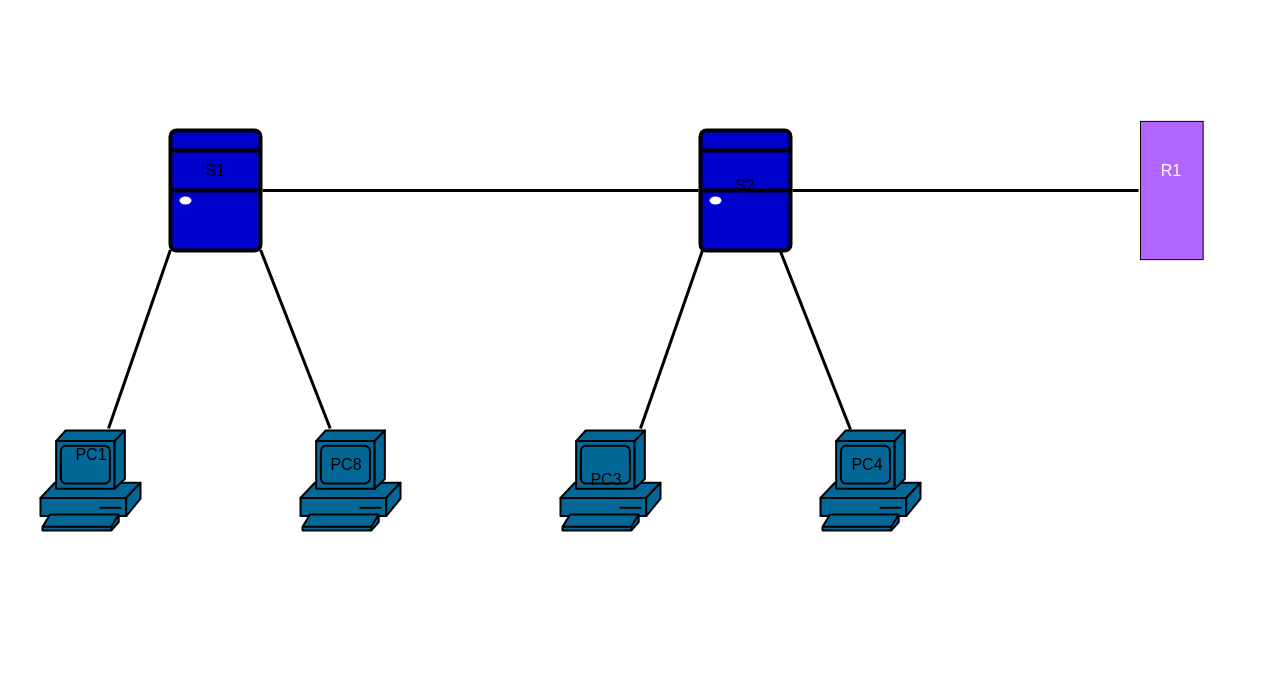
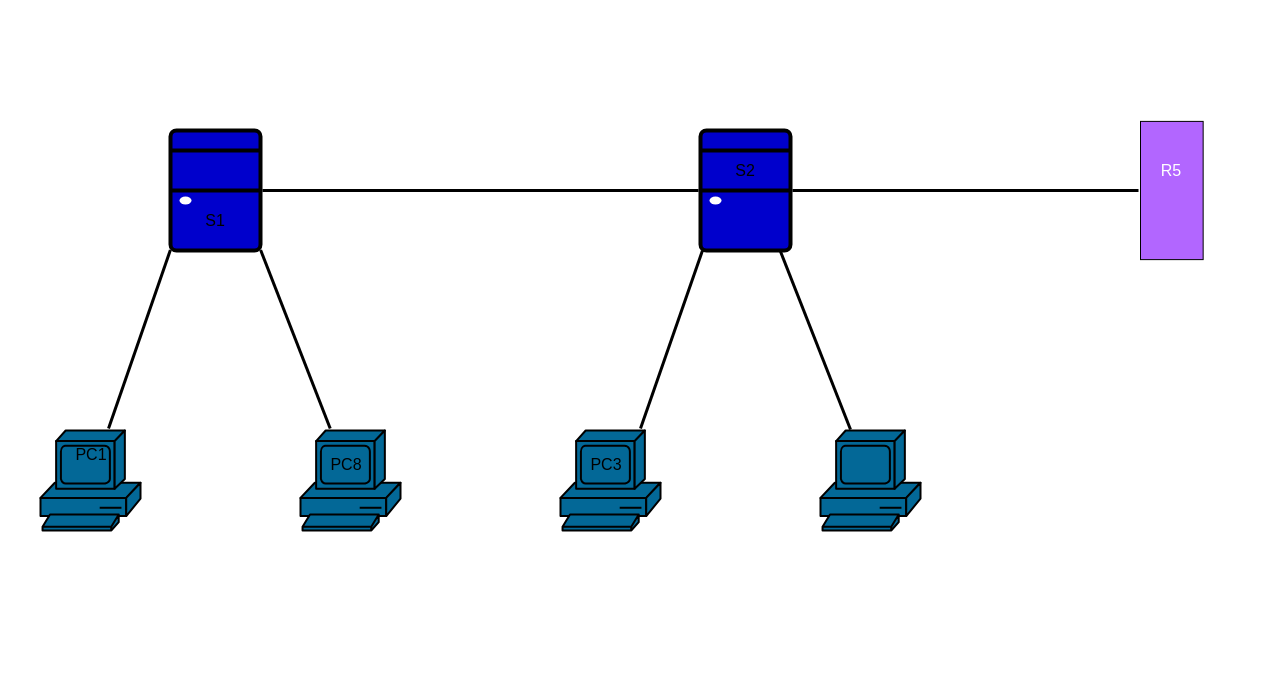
(216, 171) -> (216, 221)
(1172, 171) -> (1172, 171)
(746, 186) -> (746, 171)
(868, 465) -> none
(607, 480) -> (607, 465)
